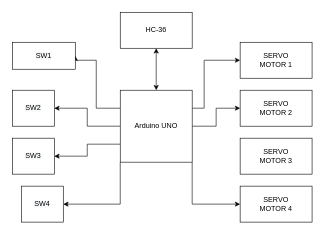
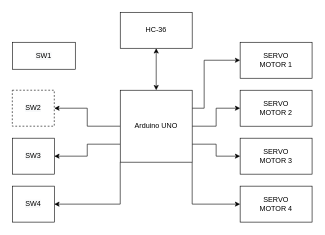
(33, 108) -> (33, 108)
(96, 108) -> none
none -> (215, 144)
(42, 204) -> (33, 204)
